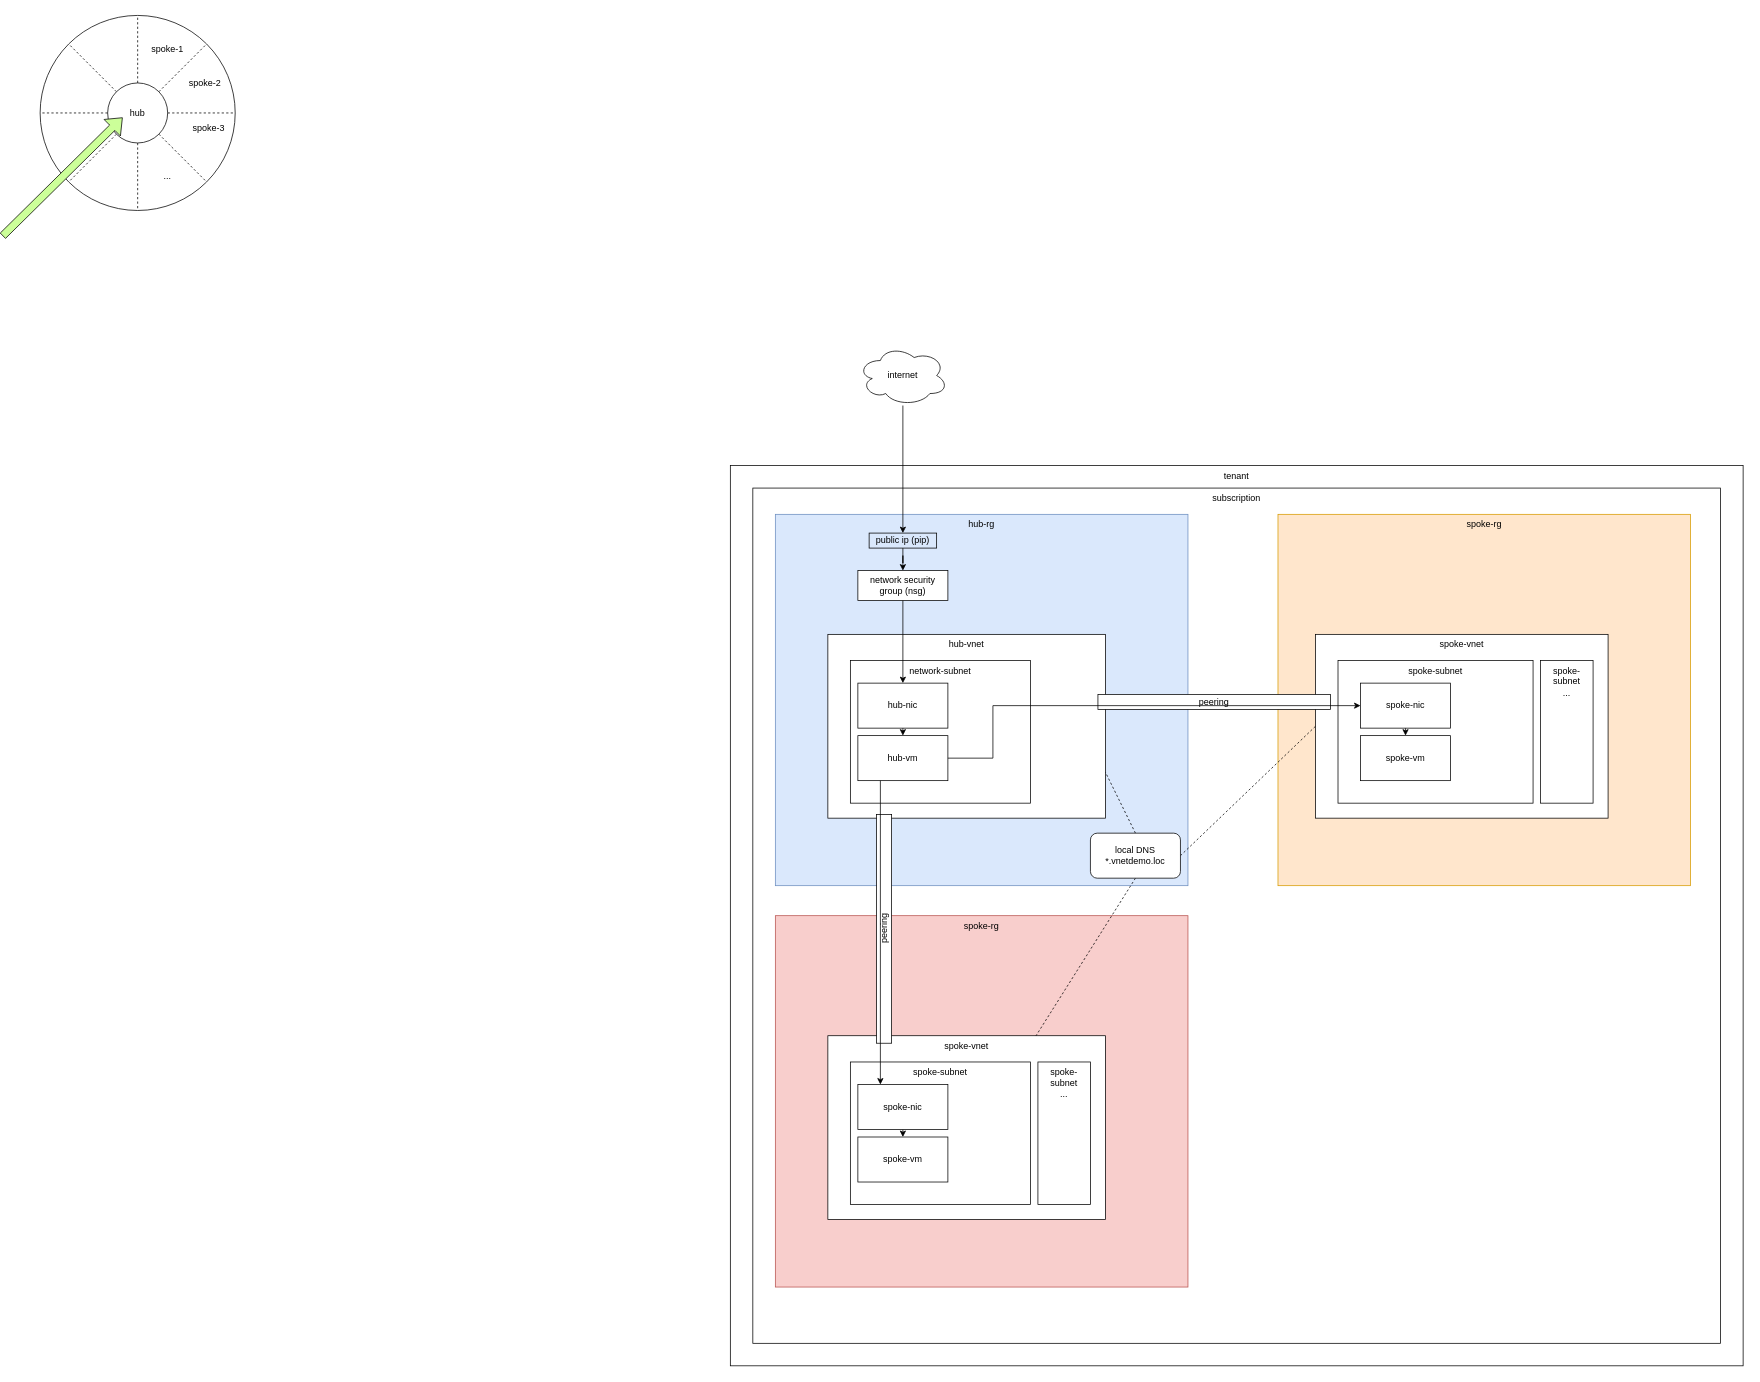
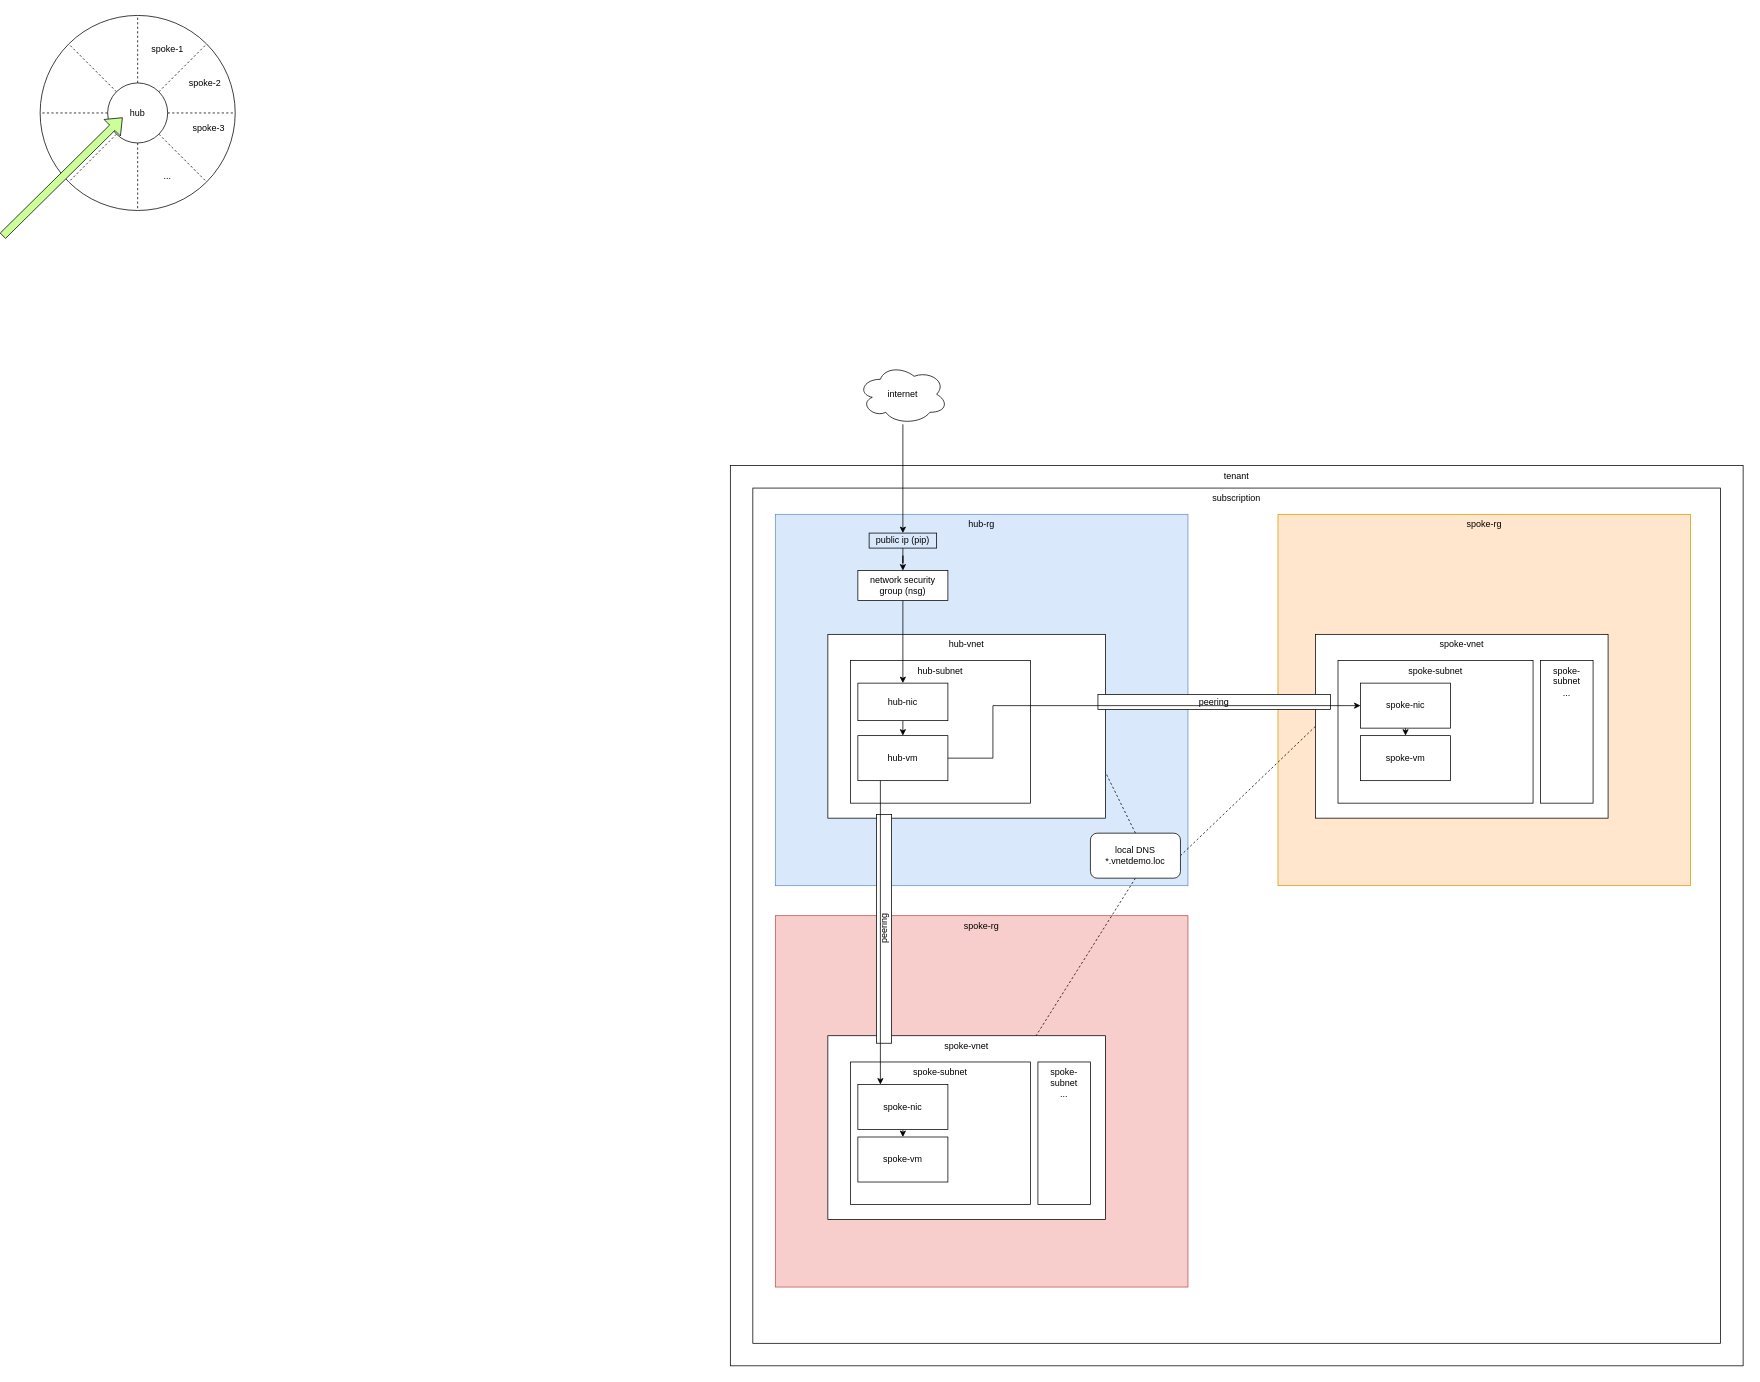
(903, 375) -> (903, 394)
(940, 671) -> (940, 671)
(903, 705) -> (903, 702)
